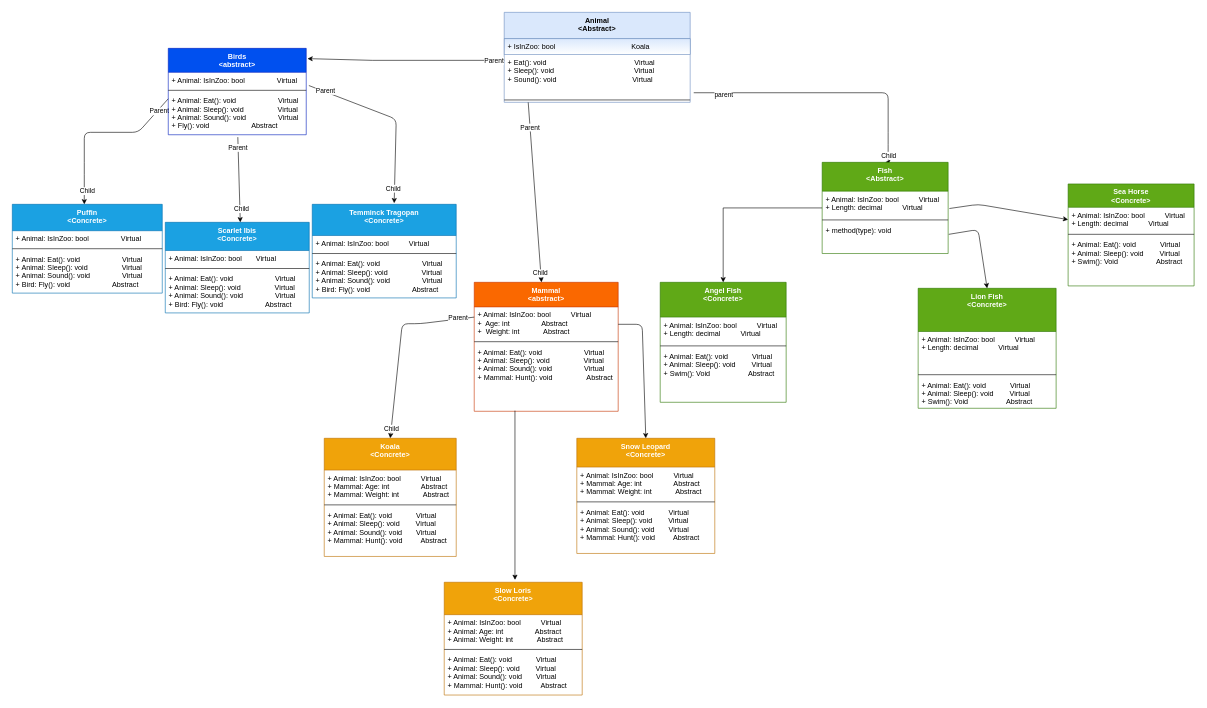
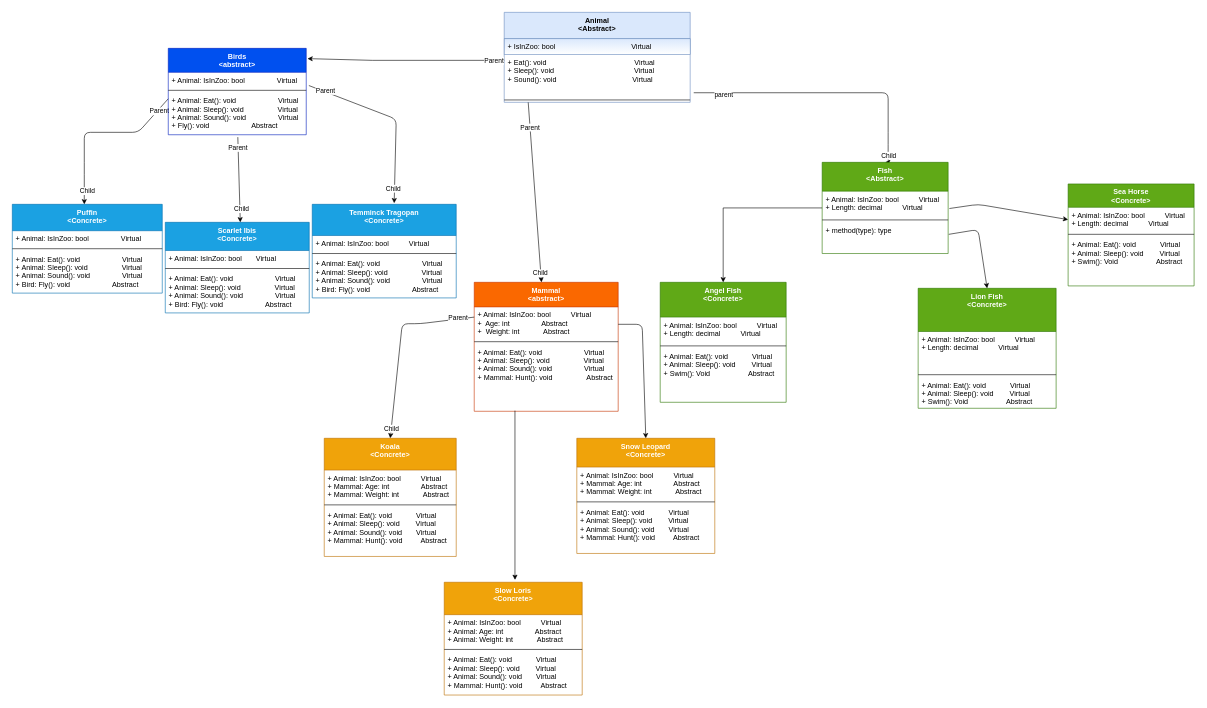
(602, 47) -> (605, 47)
(862, 230) -> (863, 230)
